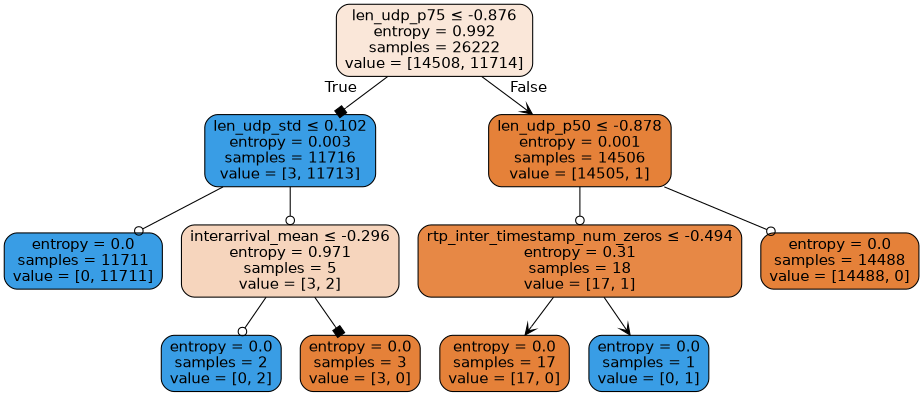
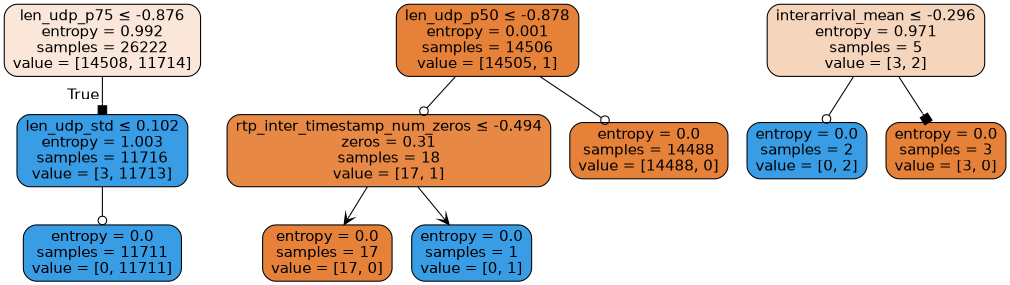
(503, 92) -> none
(290, 142) -> (102, 142)
(290, 201) -> none
(580, 253) -> (389, 142)
